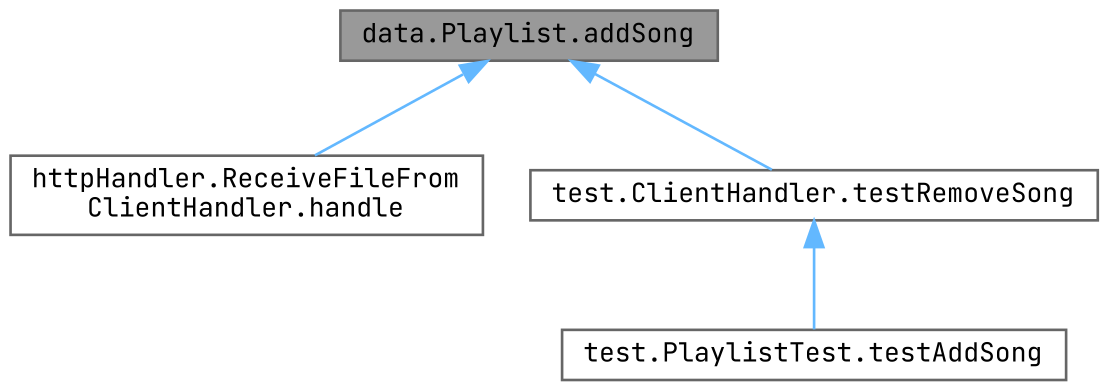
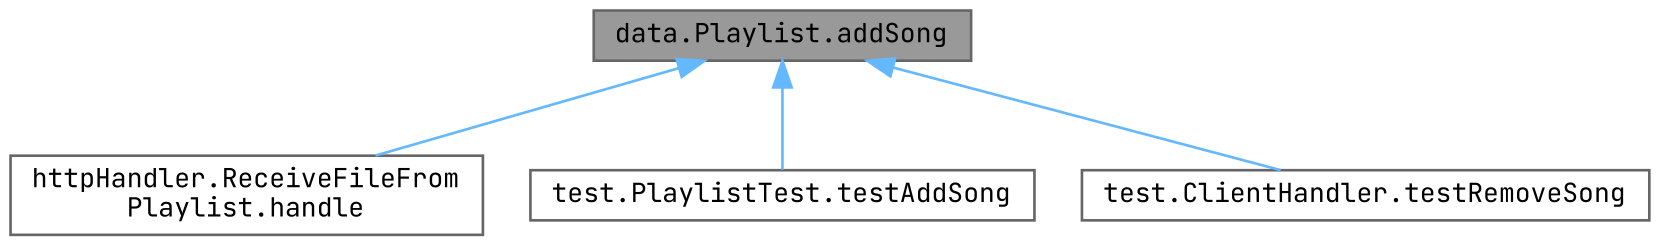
(247, 195) -> (247, 195)
(814, 289) -> (782, 129)
